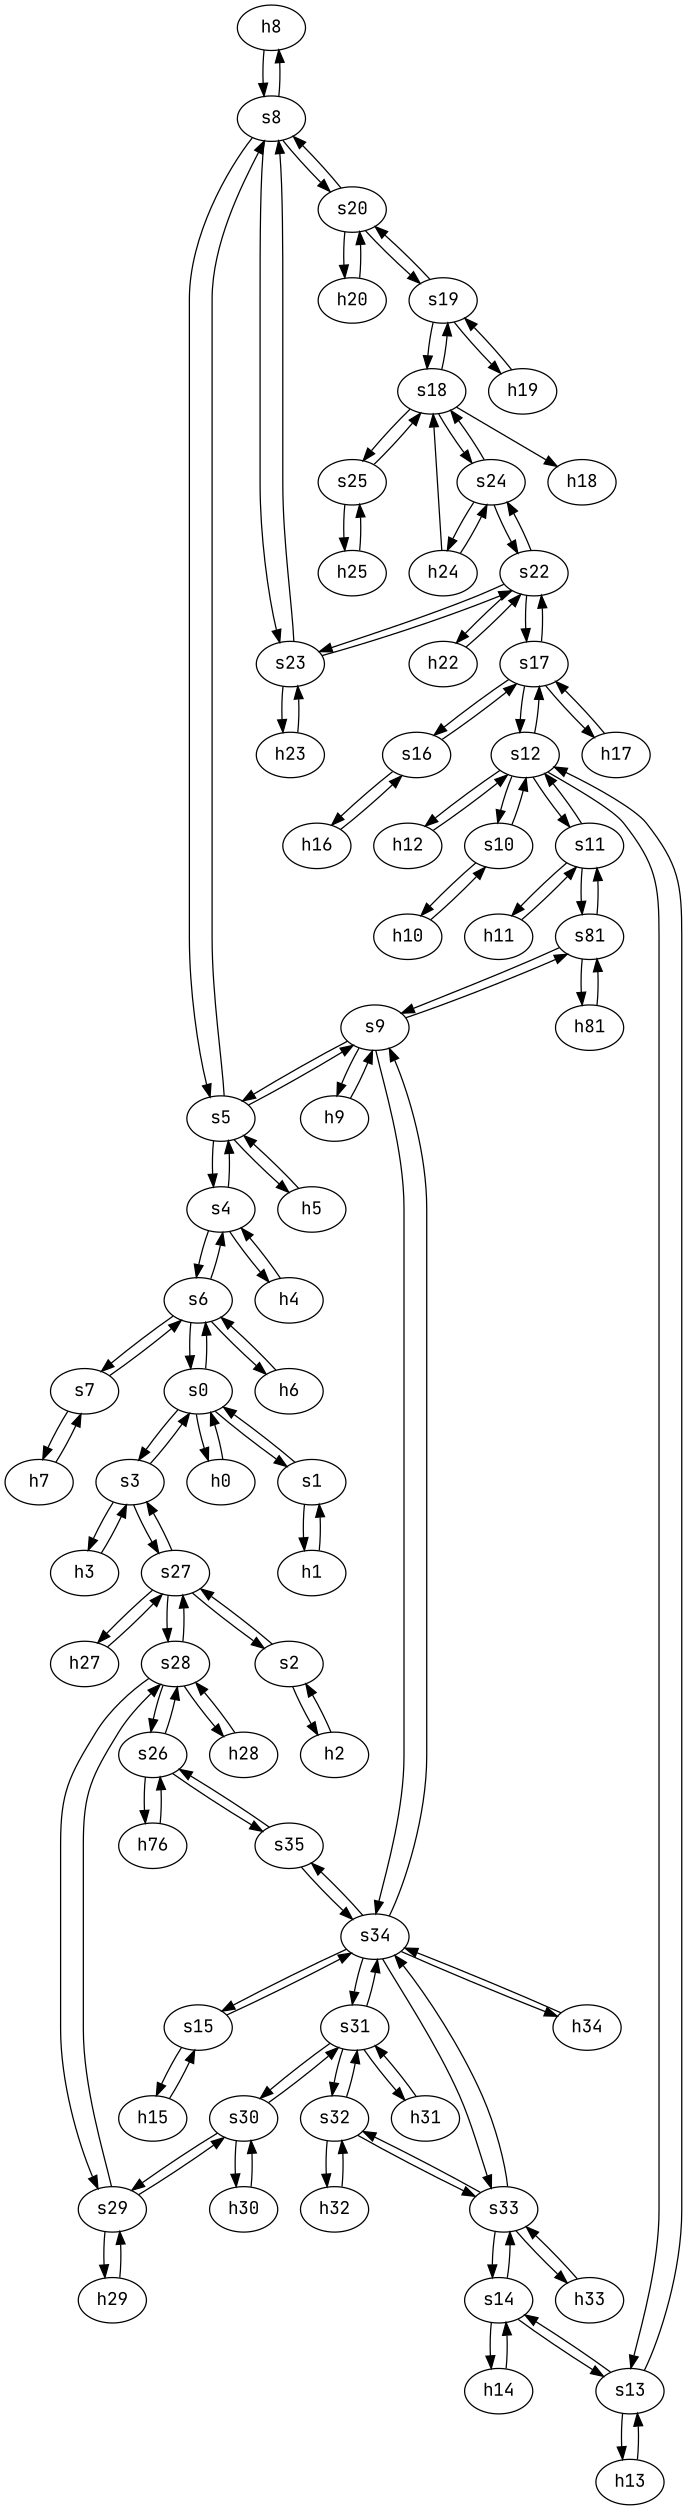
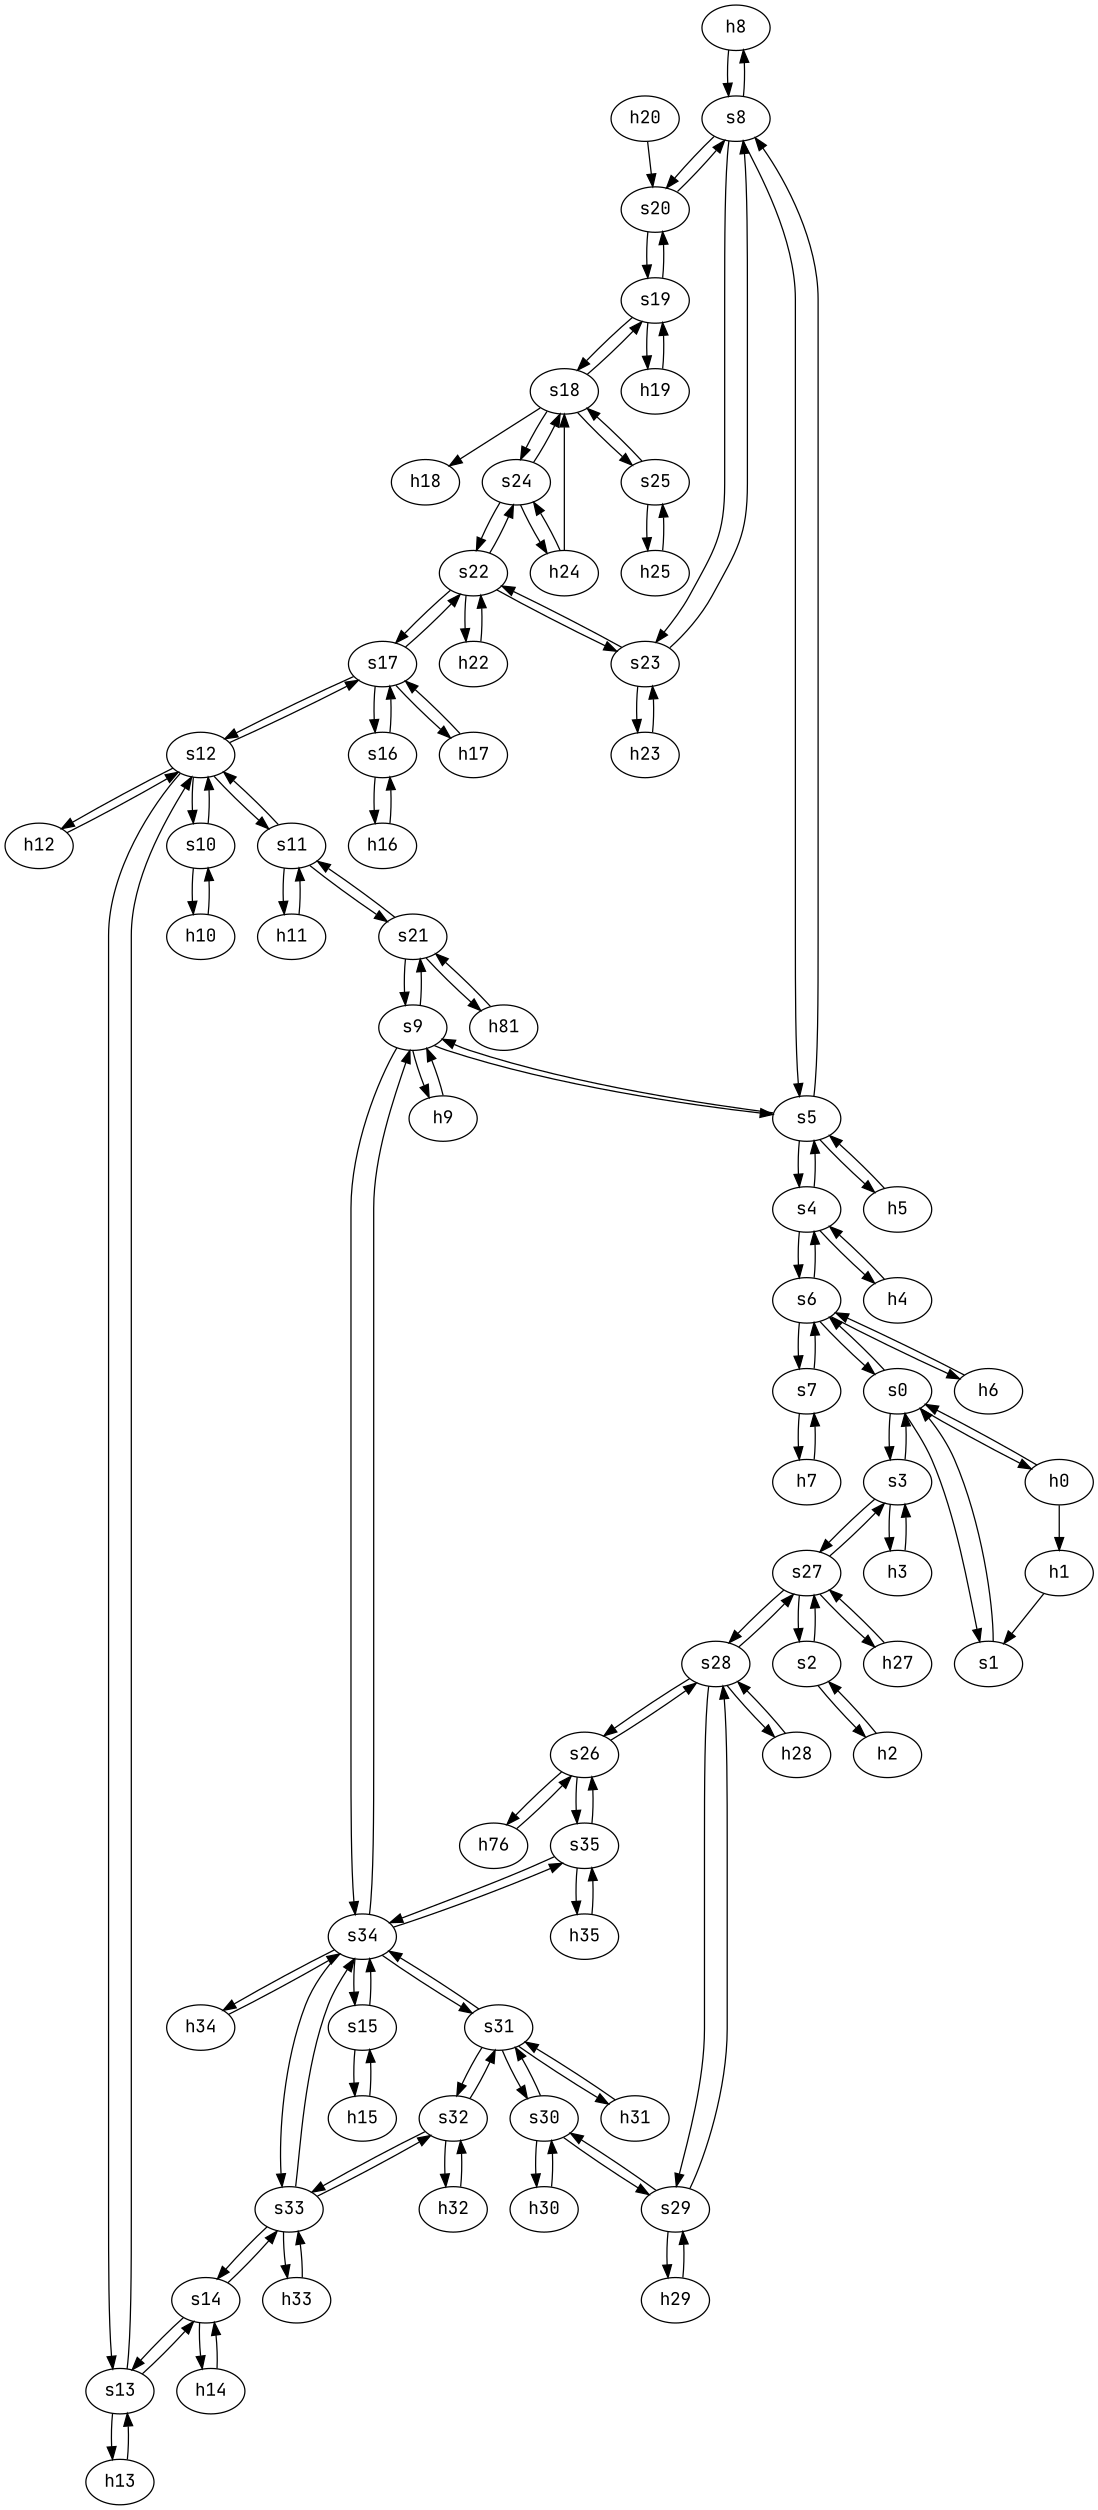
(344, 249) -> none
(590, 937) -> (413, 937)
(303, 1521) -> (1059, 1521)
none -> (585, 1937)
